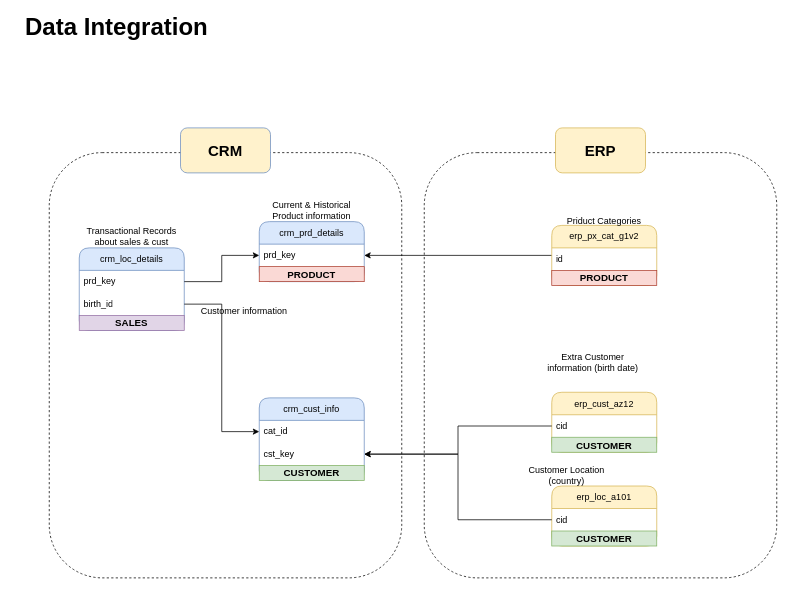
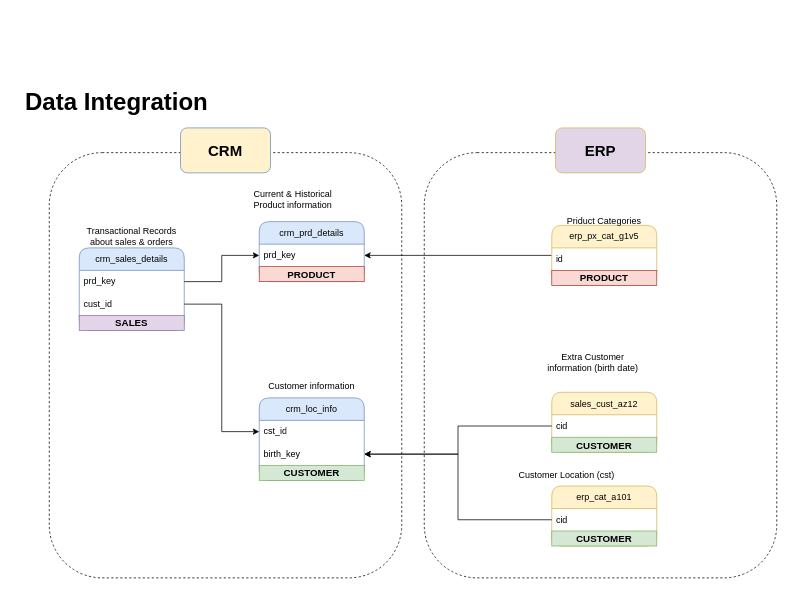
(117, 27) -> (117, 102)
(600, 150) -> (600, 150)
(312, 210) -> (293, 199)
(132, 237) -> (132, 237)
(604, 237) -> (604, 237)
(132, 259) -> (132, 259)
(101, 304) -> (100, 304)
(244, 312) -> (312, 387)
(604, 404) -> (604, 404)
(312, 409) -> (312, 409)
(278, 432) -> (278, 432)
(281, 454) -> (285, 454)
(567, 475) -> (567, 475)
(604, 498) -> (604, 498)
